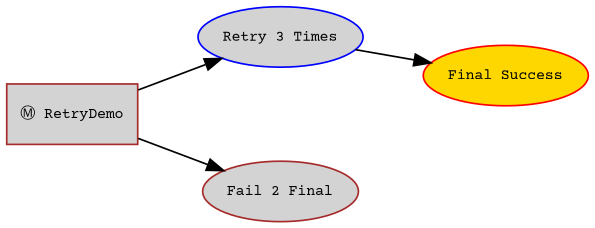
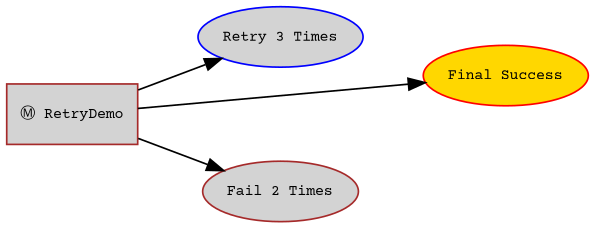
(385, 55) -> (273, 96)
(281, 191) -> (281, 191)
